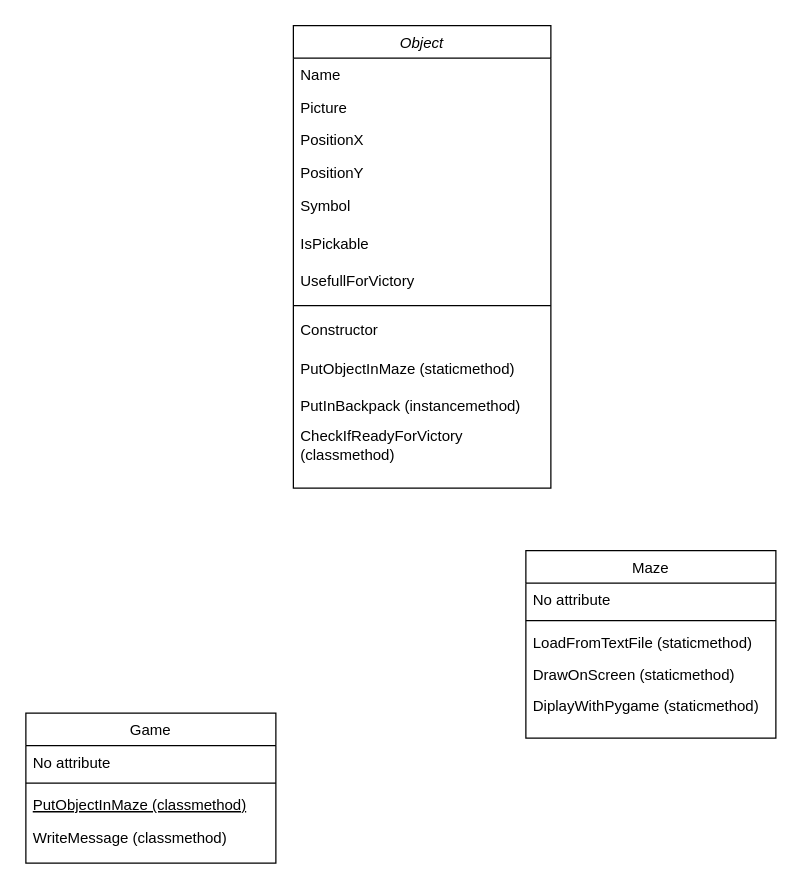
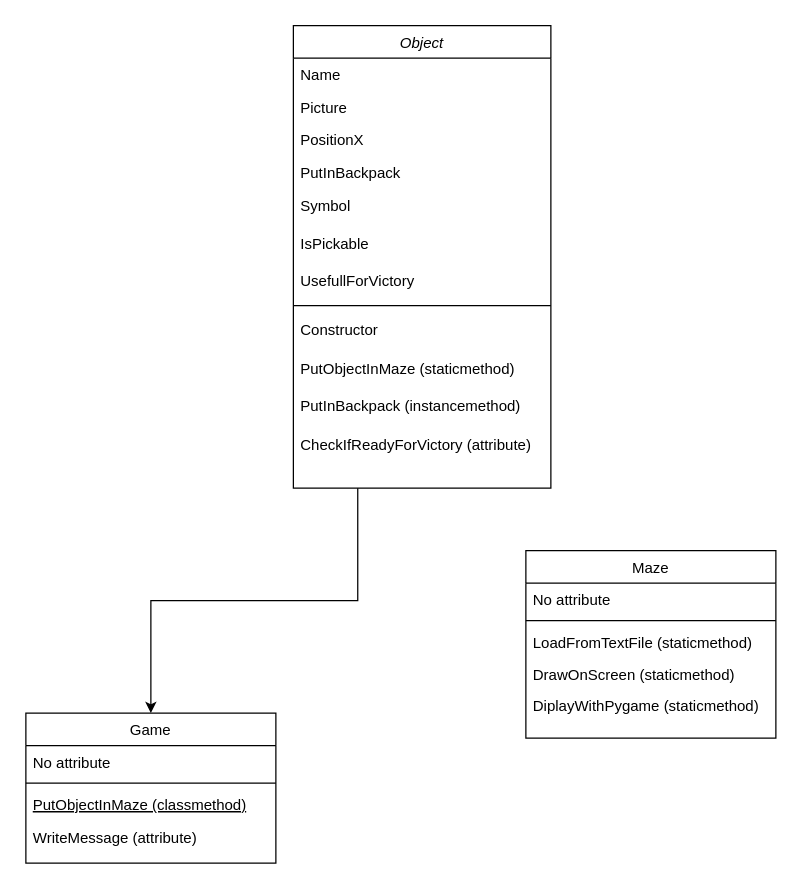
(334, 173) -> (355, 173)
(426, 446) -> (426, 446)
none -> (257, 601)
(136, 838) -> (127, 838)
